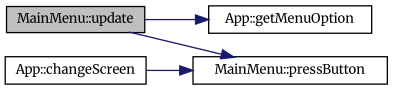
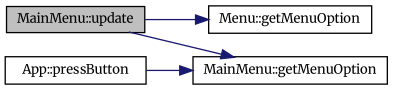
(290, 20) -> (290, 20)
(76, 70) -> (76, 70)
(290, 70) -> (290, 70)
